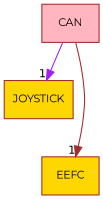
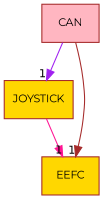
none -> (52, 133)
